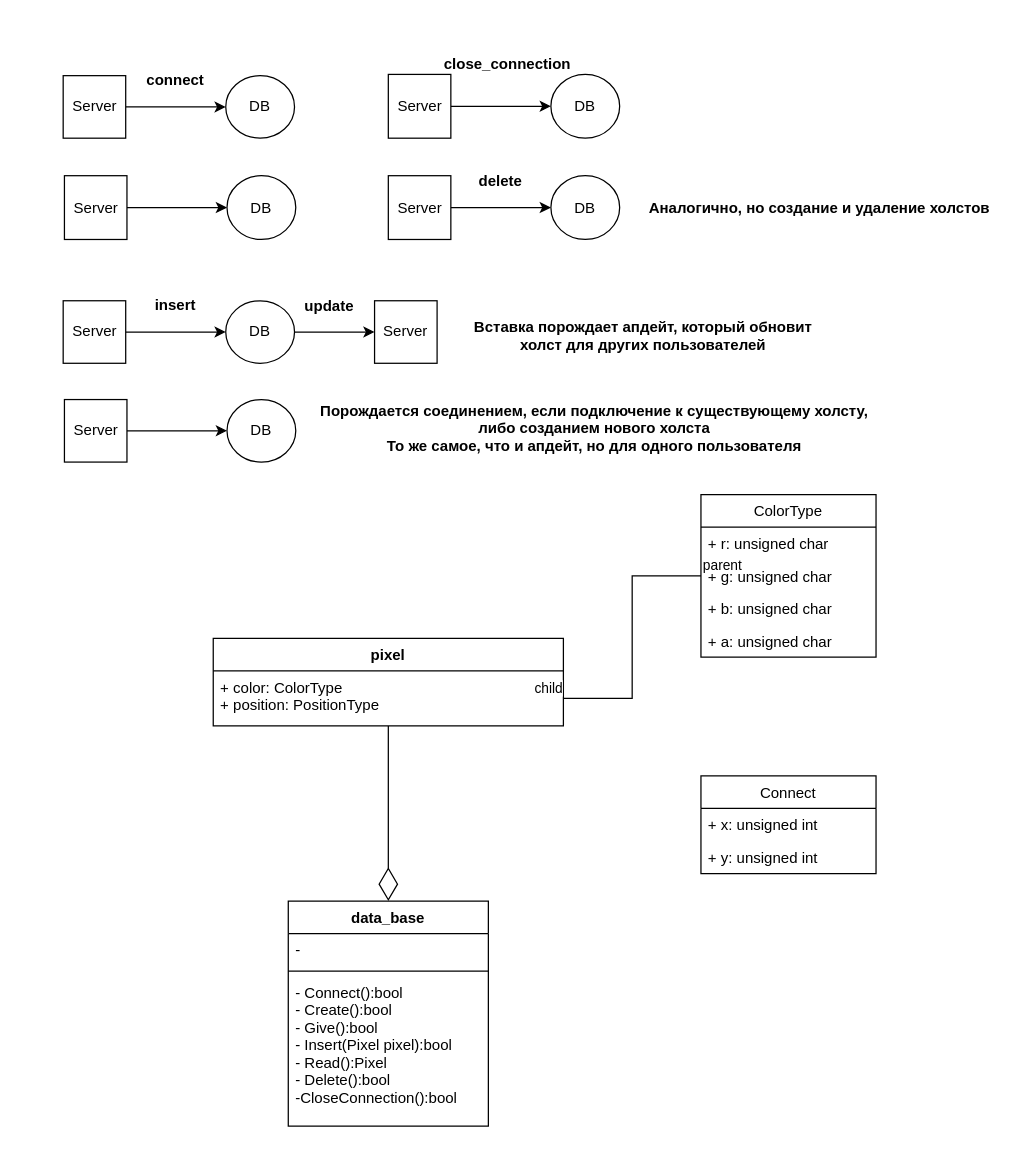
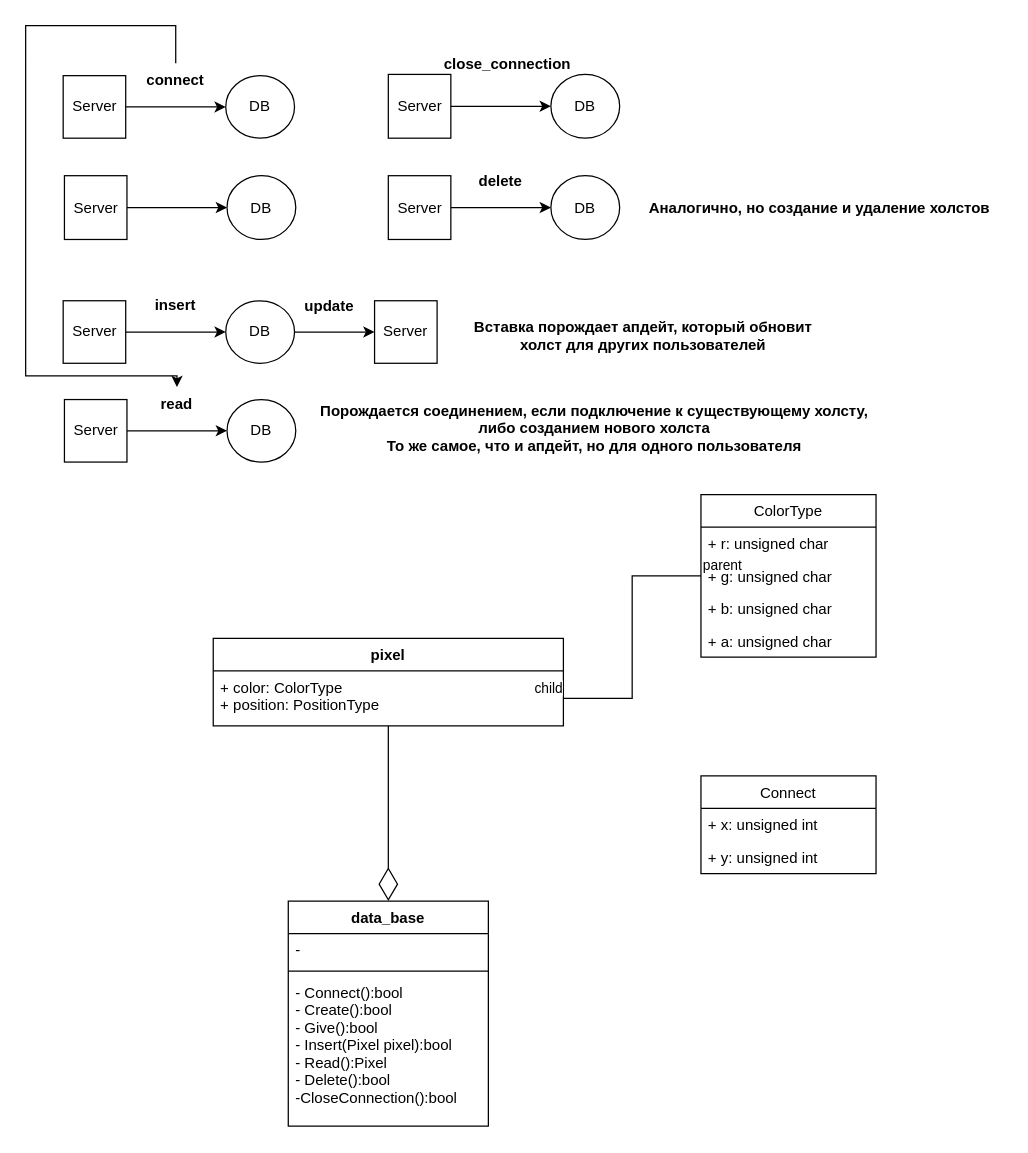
none -> (26, 184)
none -> (177, 403)
